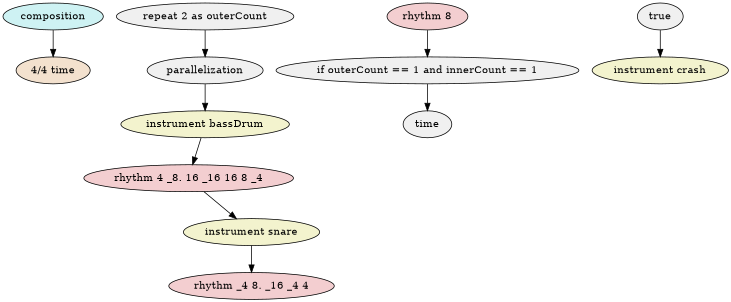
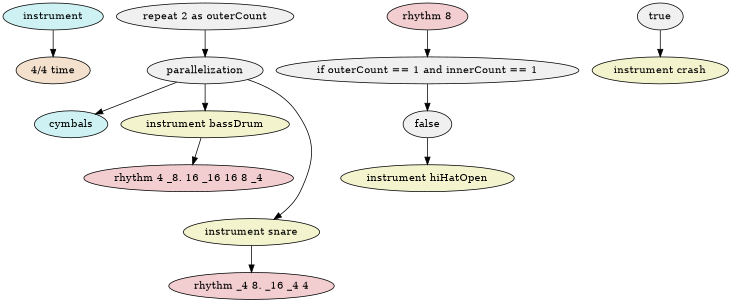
(53, 16) -> (53, 16)
none -> (71, 124)
(427, 124) -> (427, 124)
none -> (427, 178)
(217, 203) -> (309, 137)
